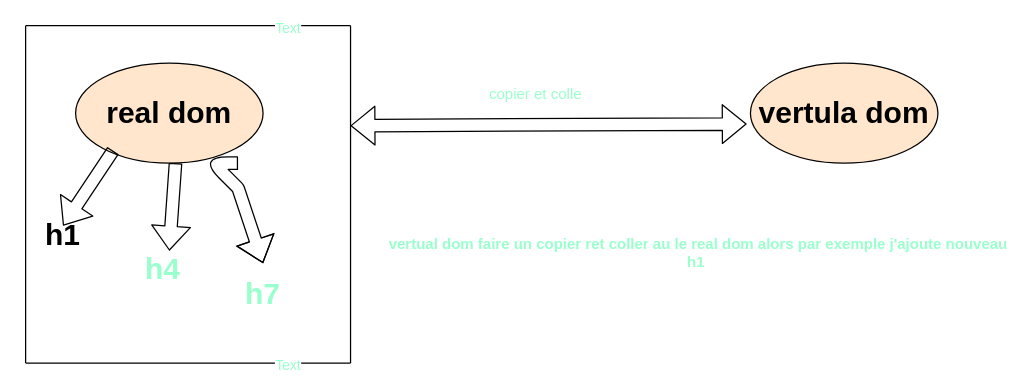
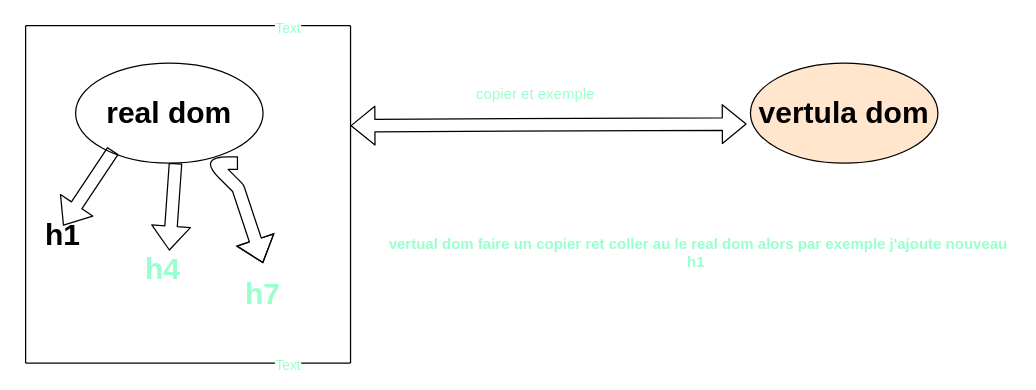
(538, 94) -> (538, 94)
(169, 113) -> (169, 113)
